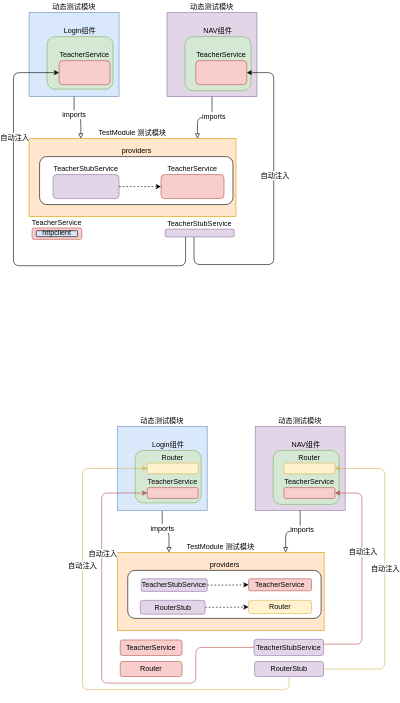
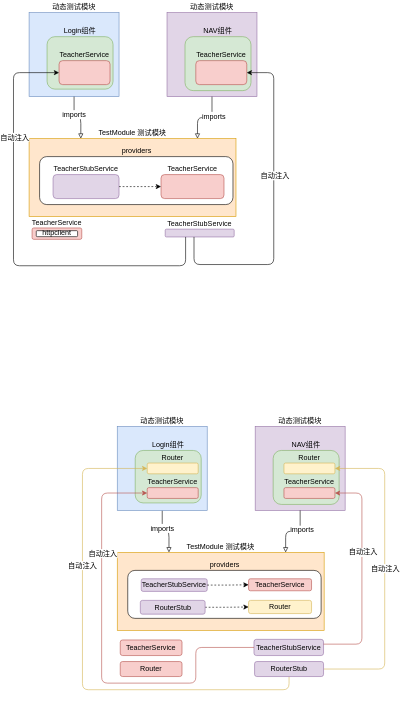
(57, 233) -> (57, 233)
